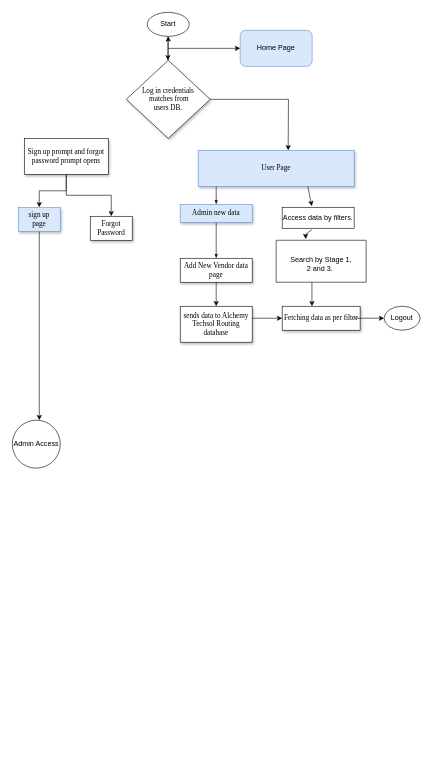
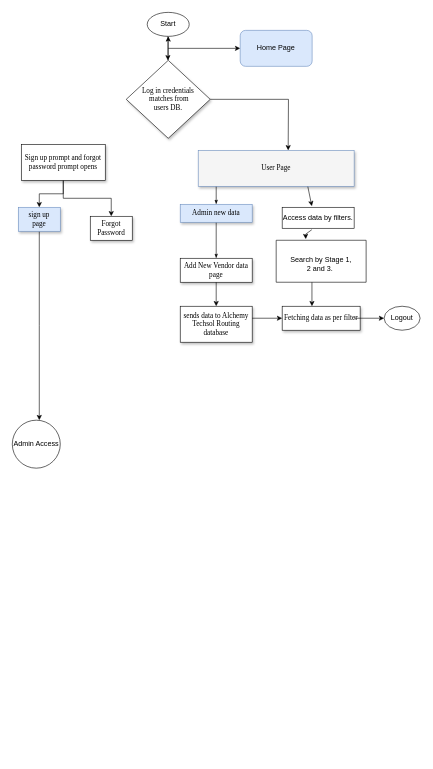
(66, 156) -> (63, 162)
(276, 168) -> (276, 168)
